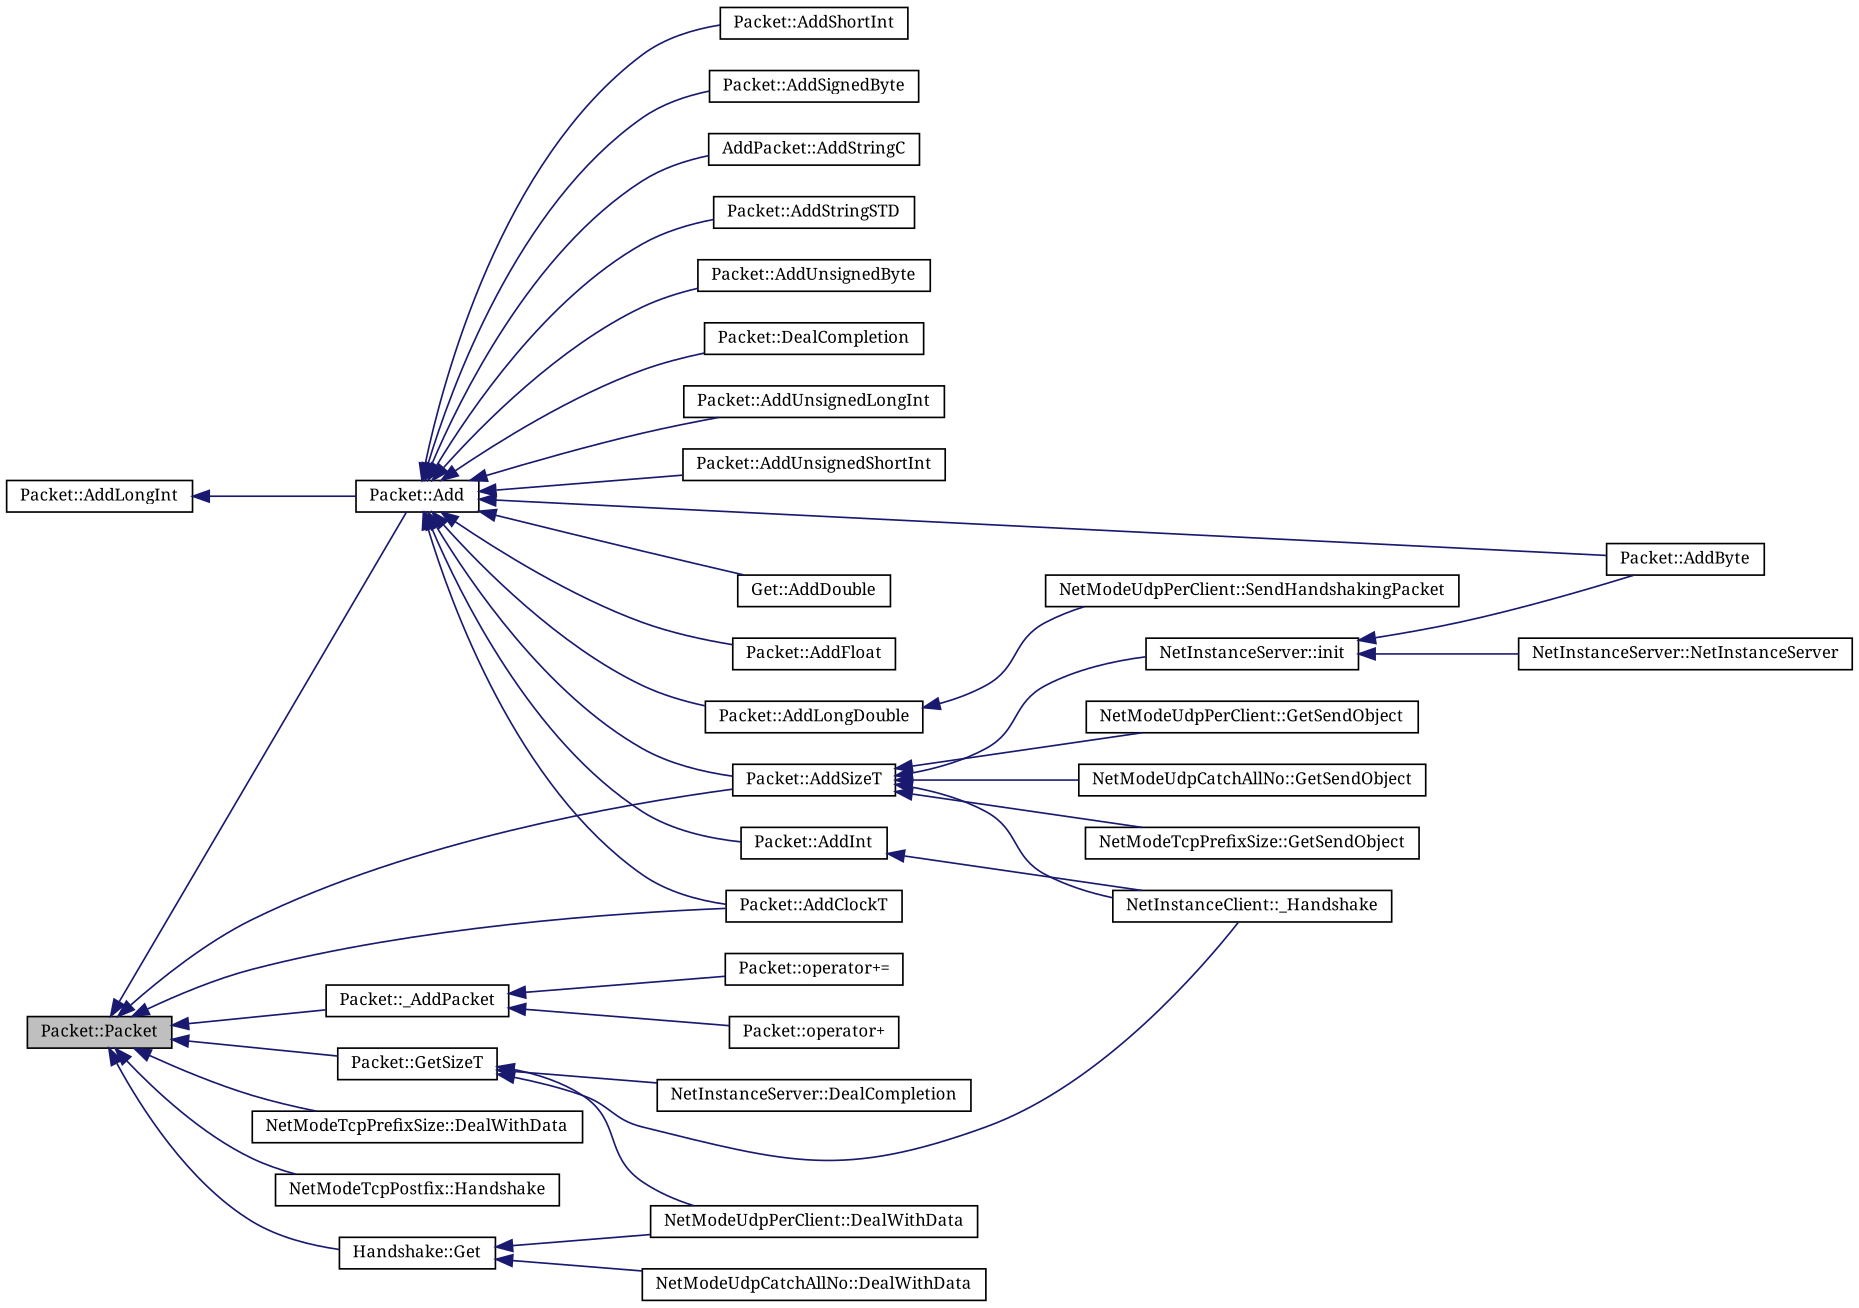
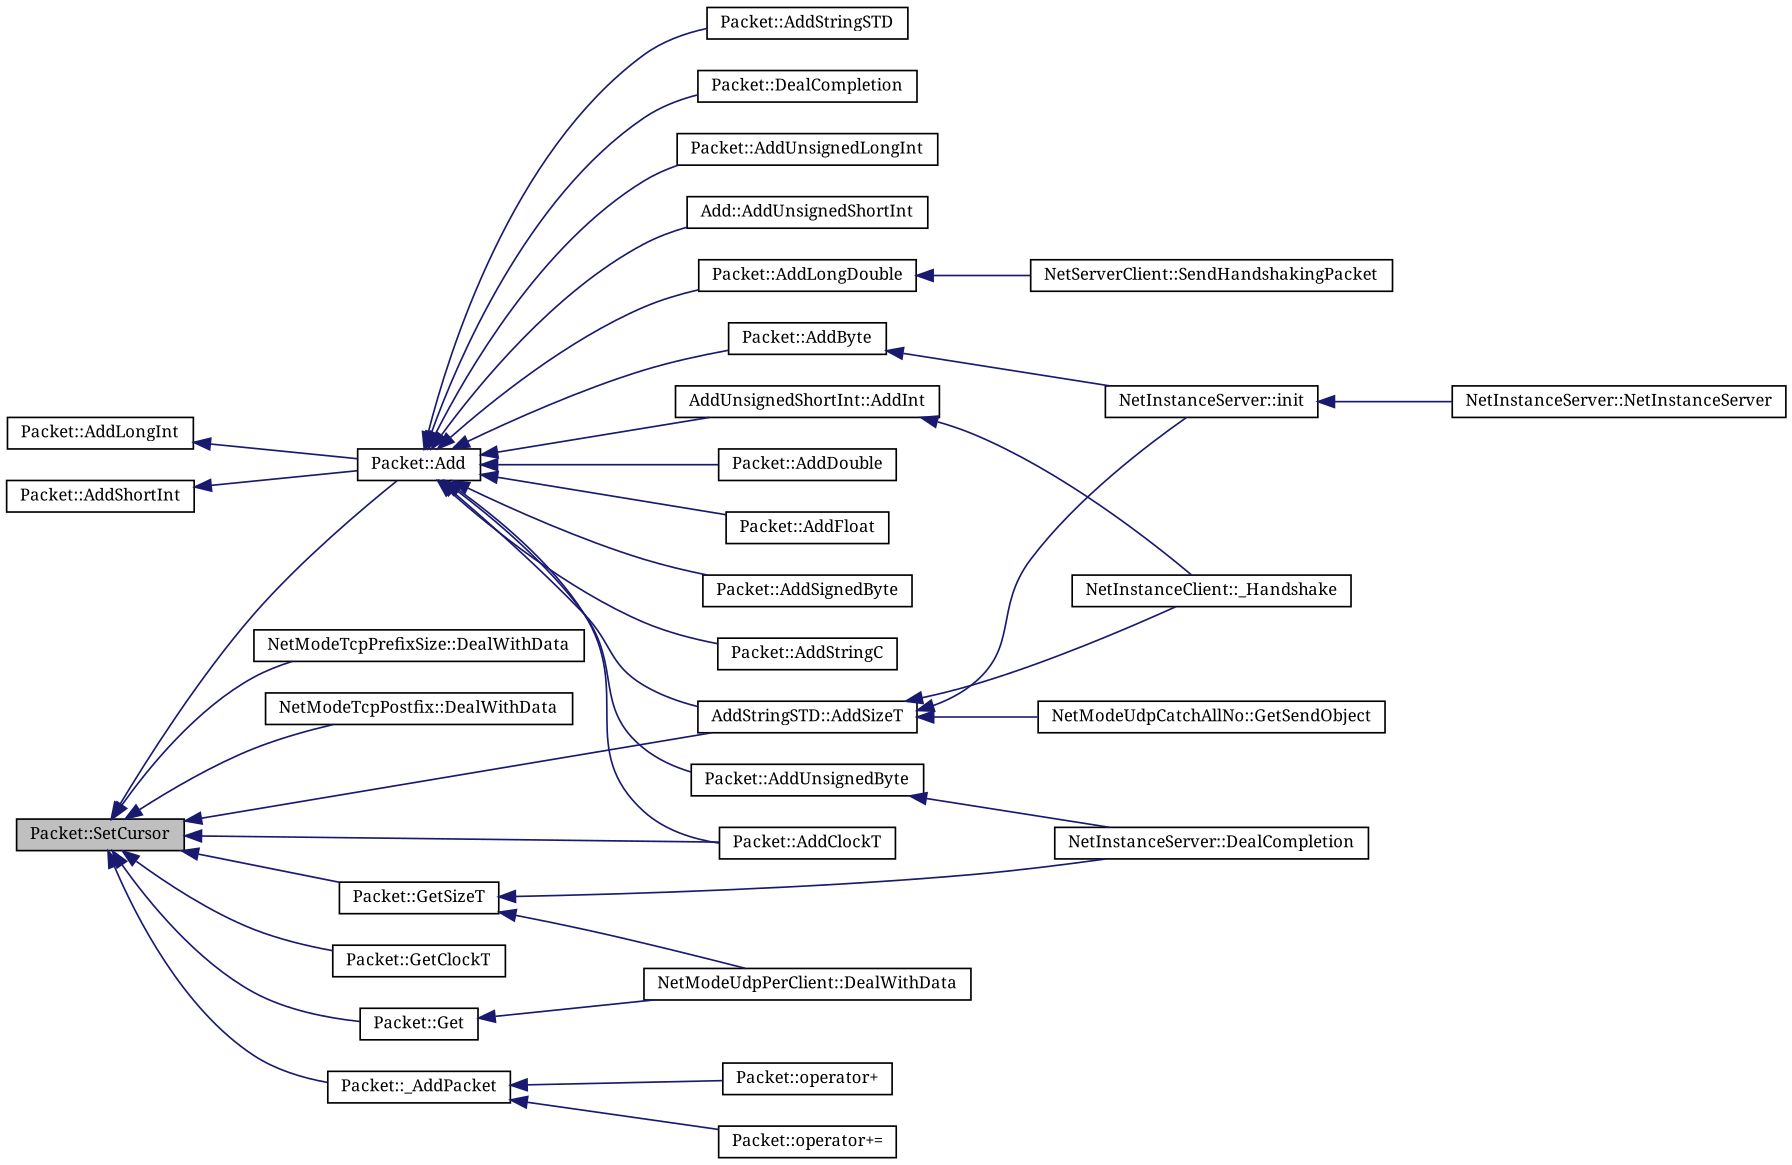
(814, 149) -> (807, 654)
(520, 203) -> (284, 478)
(814, 465) -> (807, 212)
(814, 591) -> (807, 465)
(1252, 591) -> (1212, 276)
(1506, 611) -> (1006, 370)
(1252, 717) -> none
(814, 780) -> (807, 717)
none -> (1018, 813)
(814, 843) -> (807, 402)
(1252, 843) -> none
none -> (419, 961)
(100, 1032) -> (100, 835)
(909, 1150) -> none
(417, 1190) -> (419, 709)
(417, 1253) -> (419, 1024)
(814, 1285) -> none
